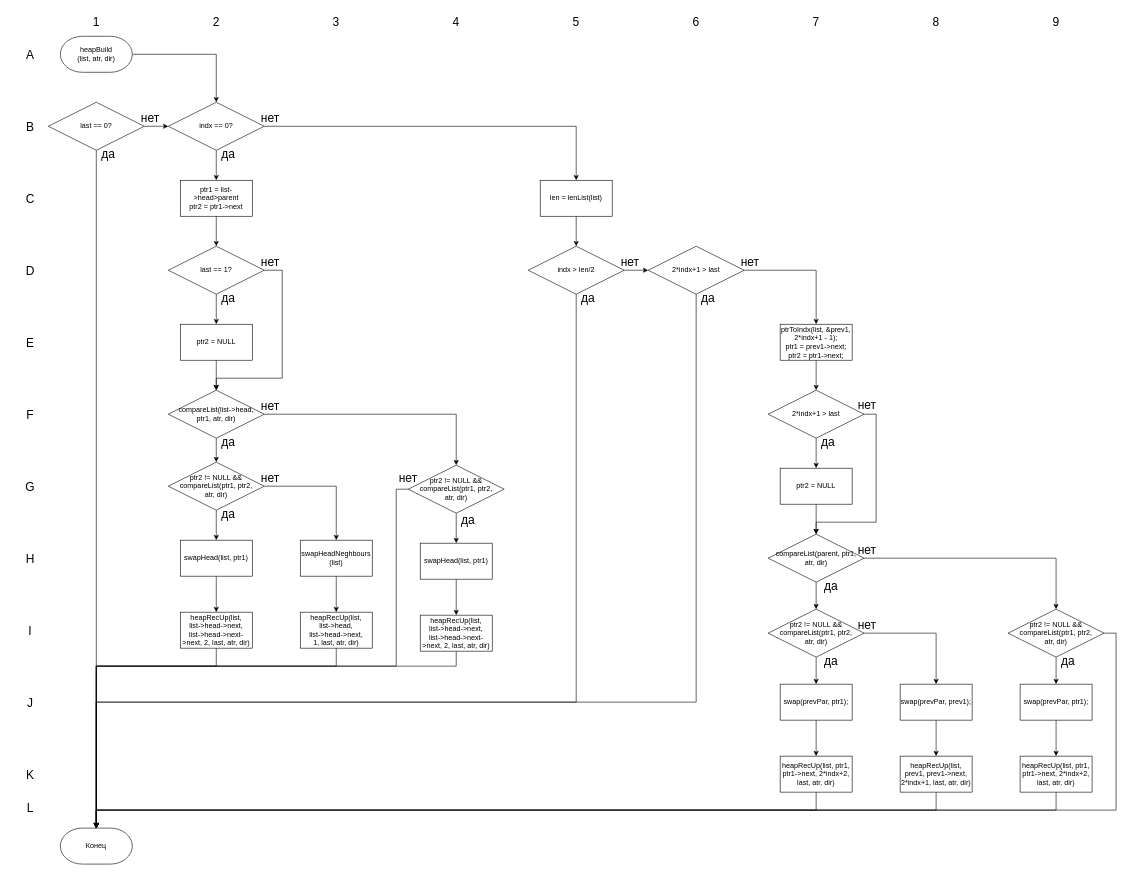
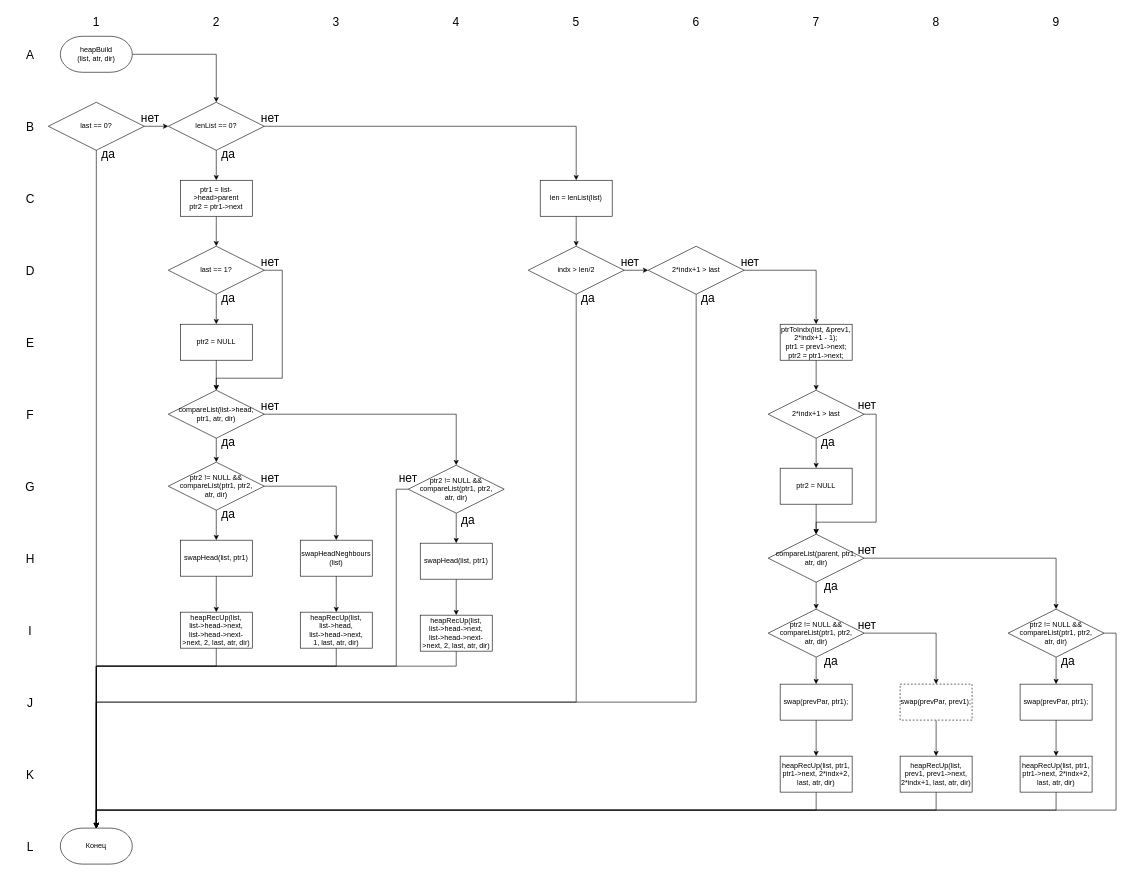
(216, 126) -> (216, 126)
(936, 702) -> (936, 702)
(30, 807) -> (30, 846)
